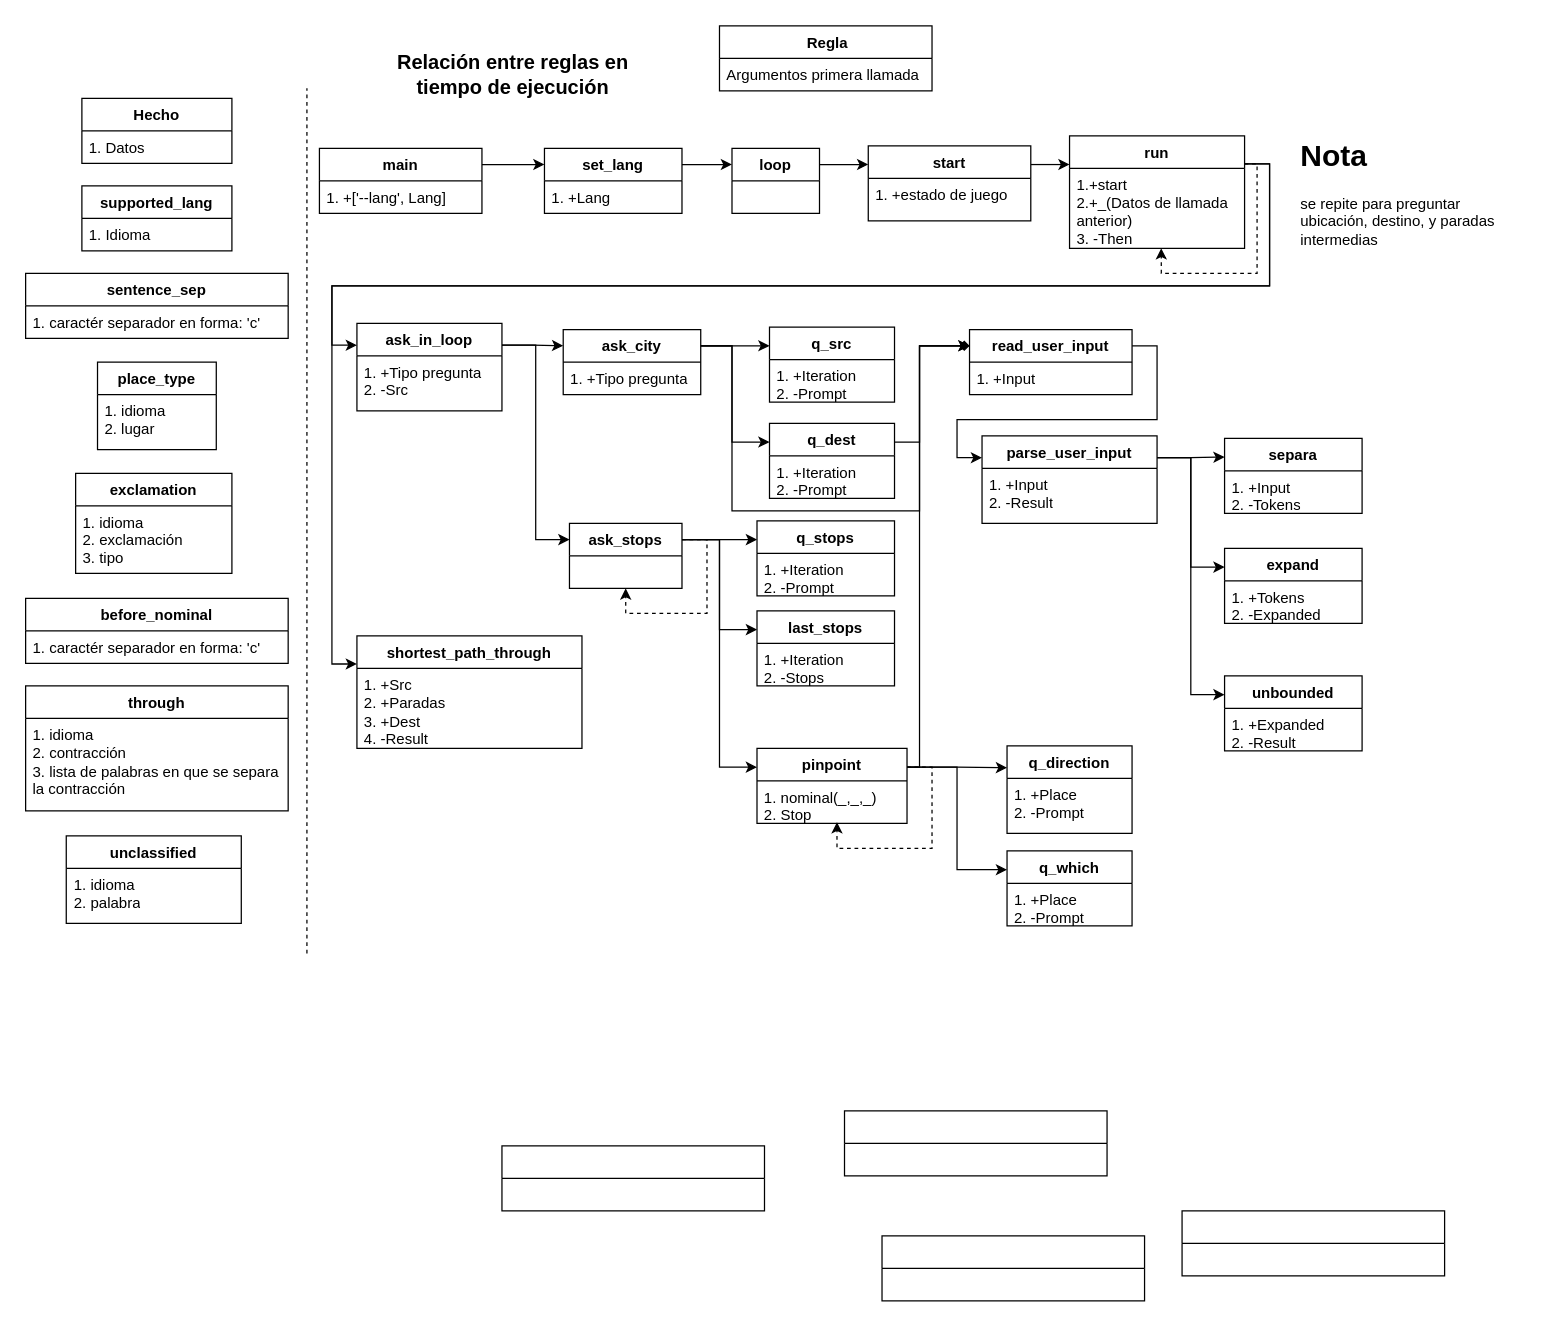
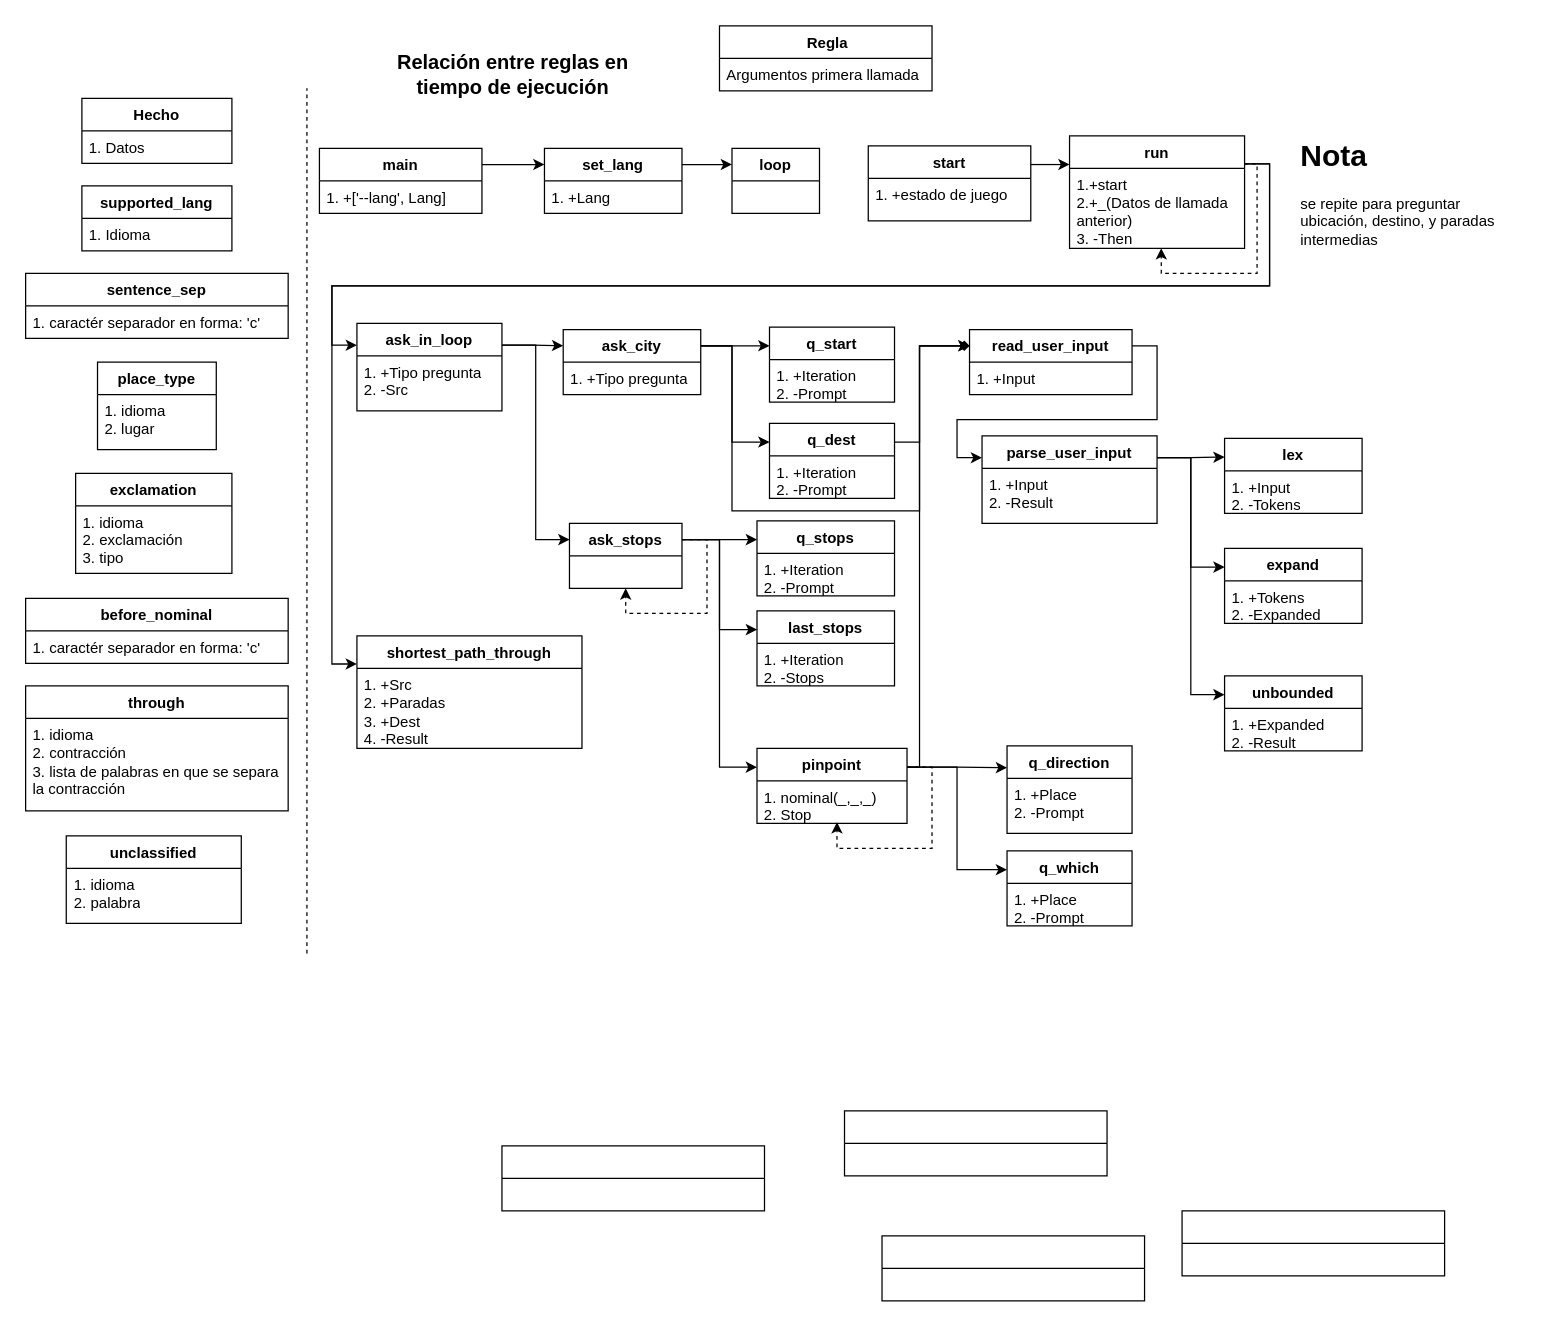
(840, 164) -> none
(831, 344) -> (831, 344)
(1293, 455) -> (1293, 455)
